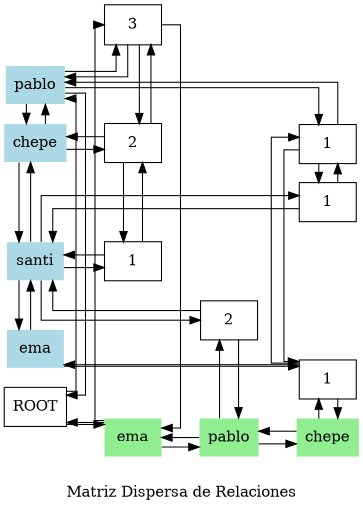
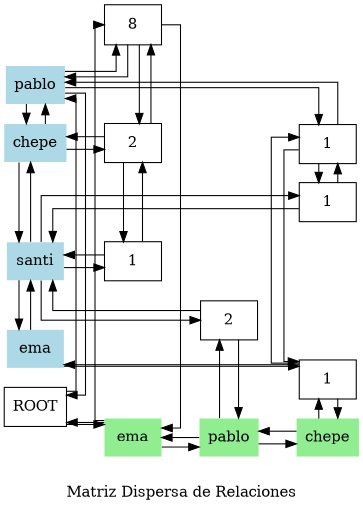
(133, 25) -> (133, 25)
